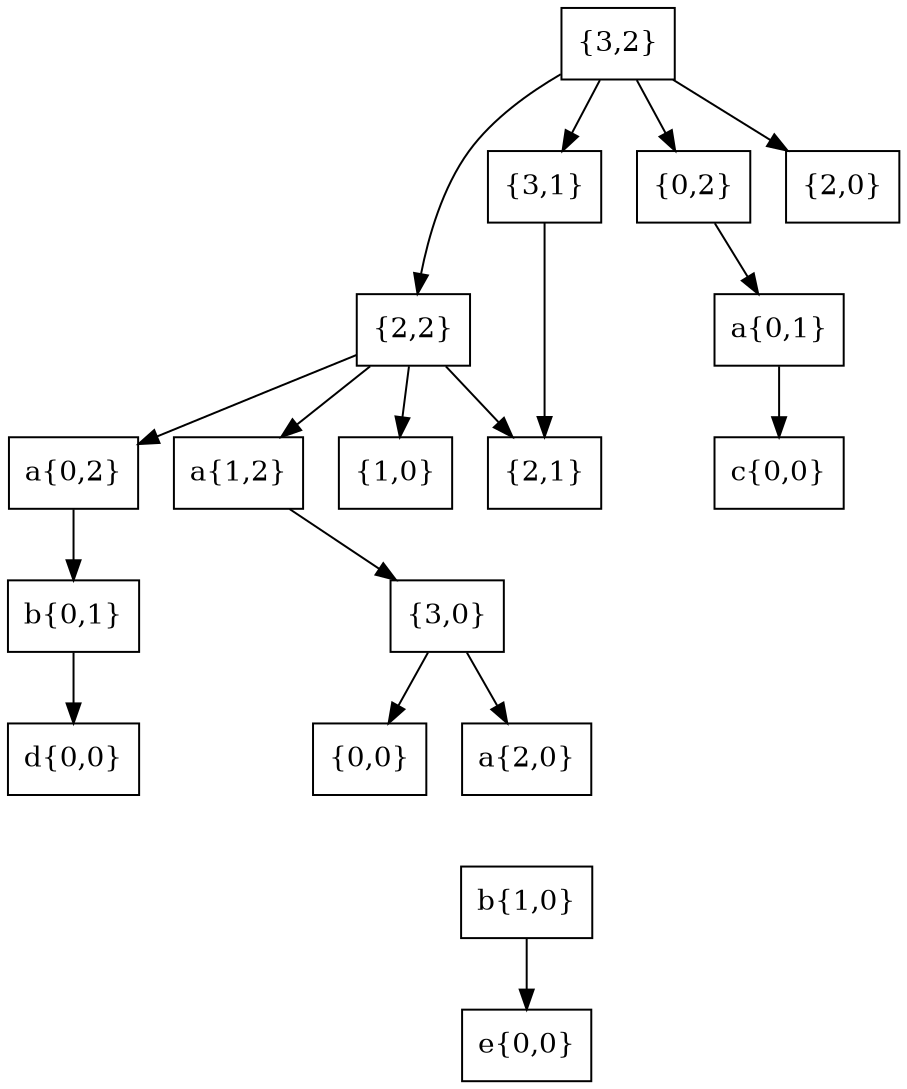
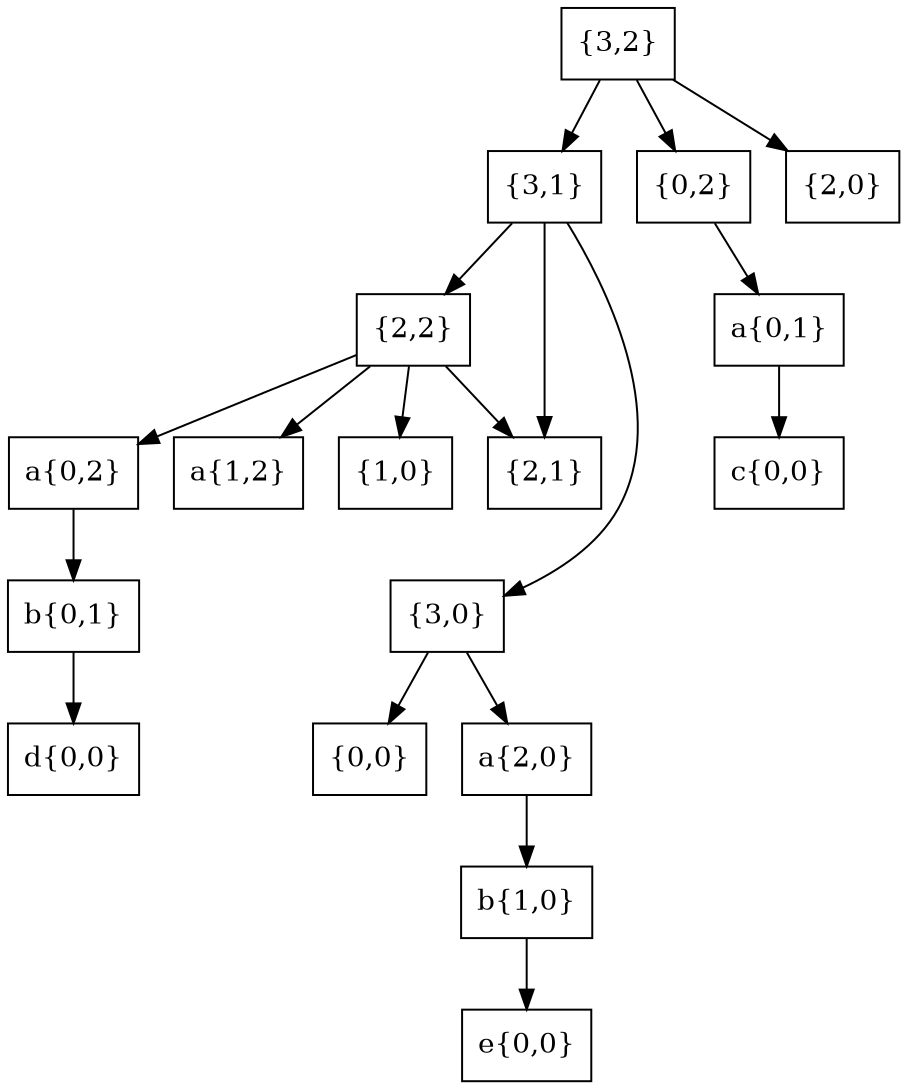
(466, 156) -> (486, 251)
(334, 539) -> (637, 423)
none -> (527, 821)
